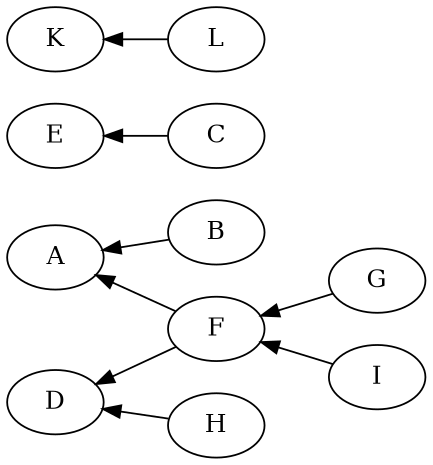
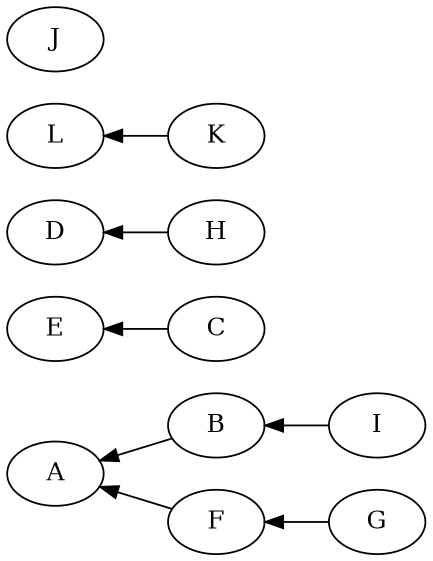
none -> (55, 39)
(145, 39) -> (145, 136)
(306, 356) -> (306, 425)
(144, 362) -> none
